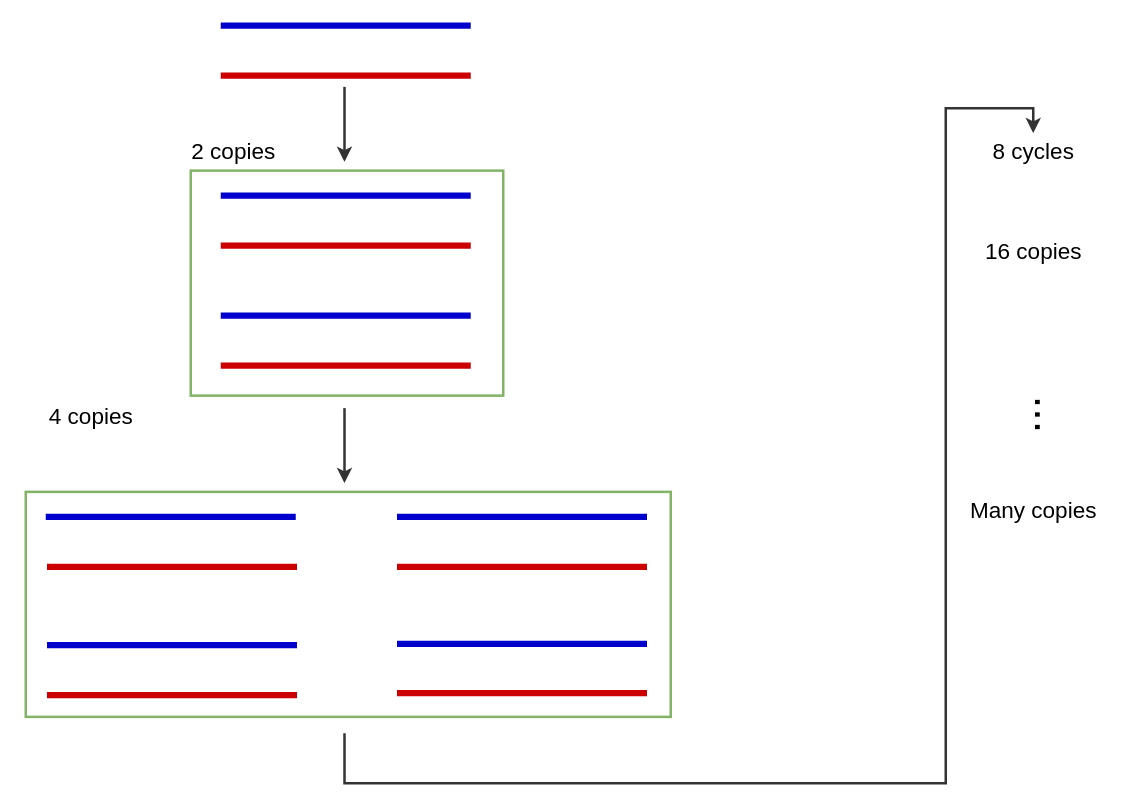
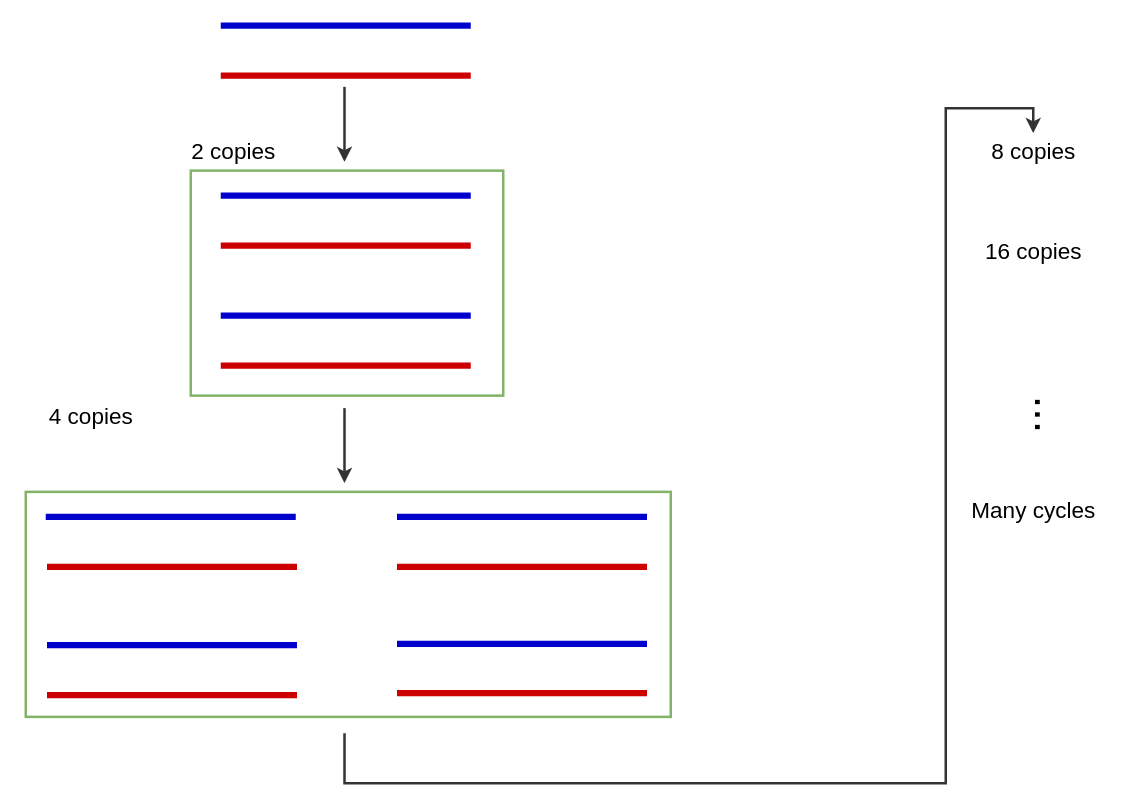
(1034, 152) -> (1034, 152)
(1034, 511) -> (1034, 511)
